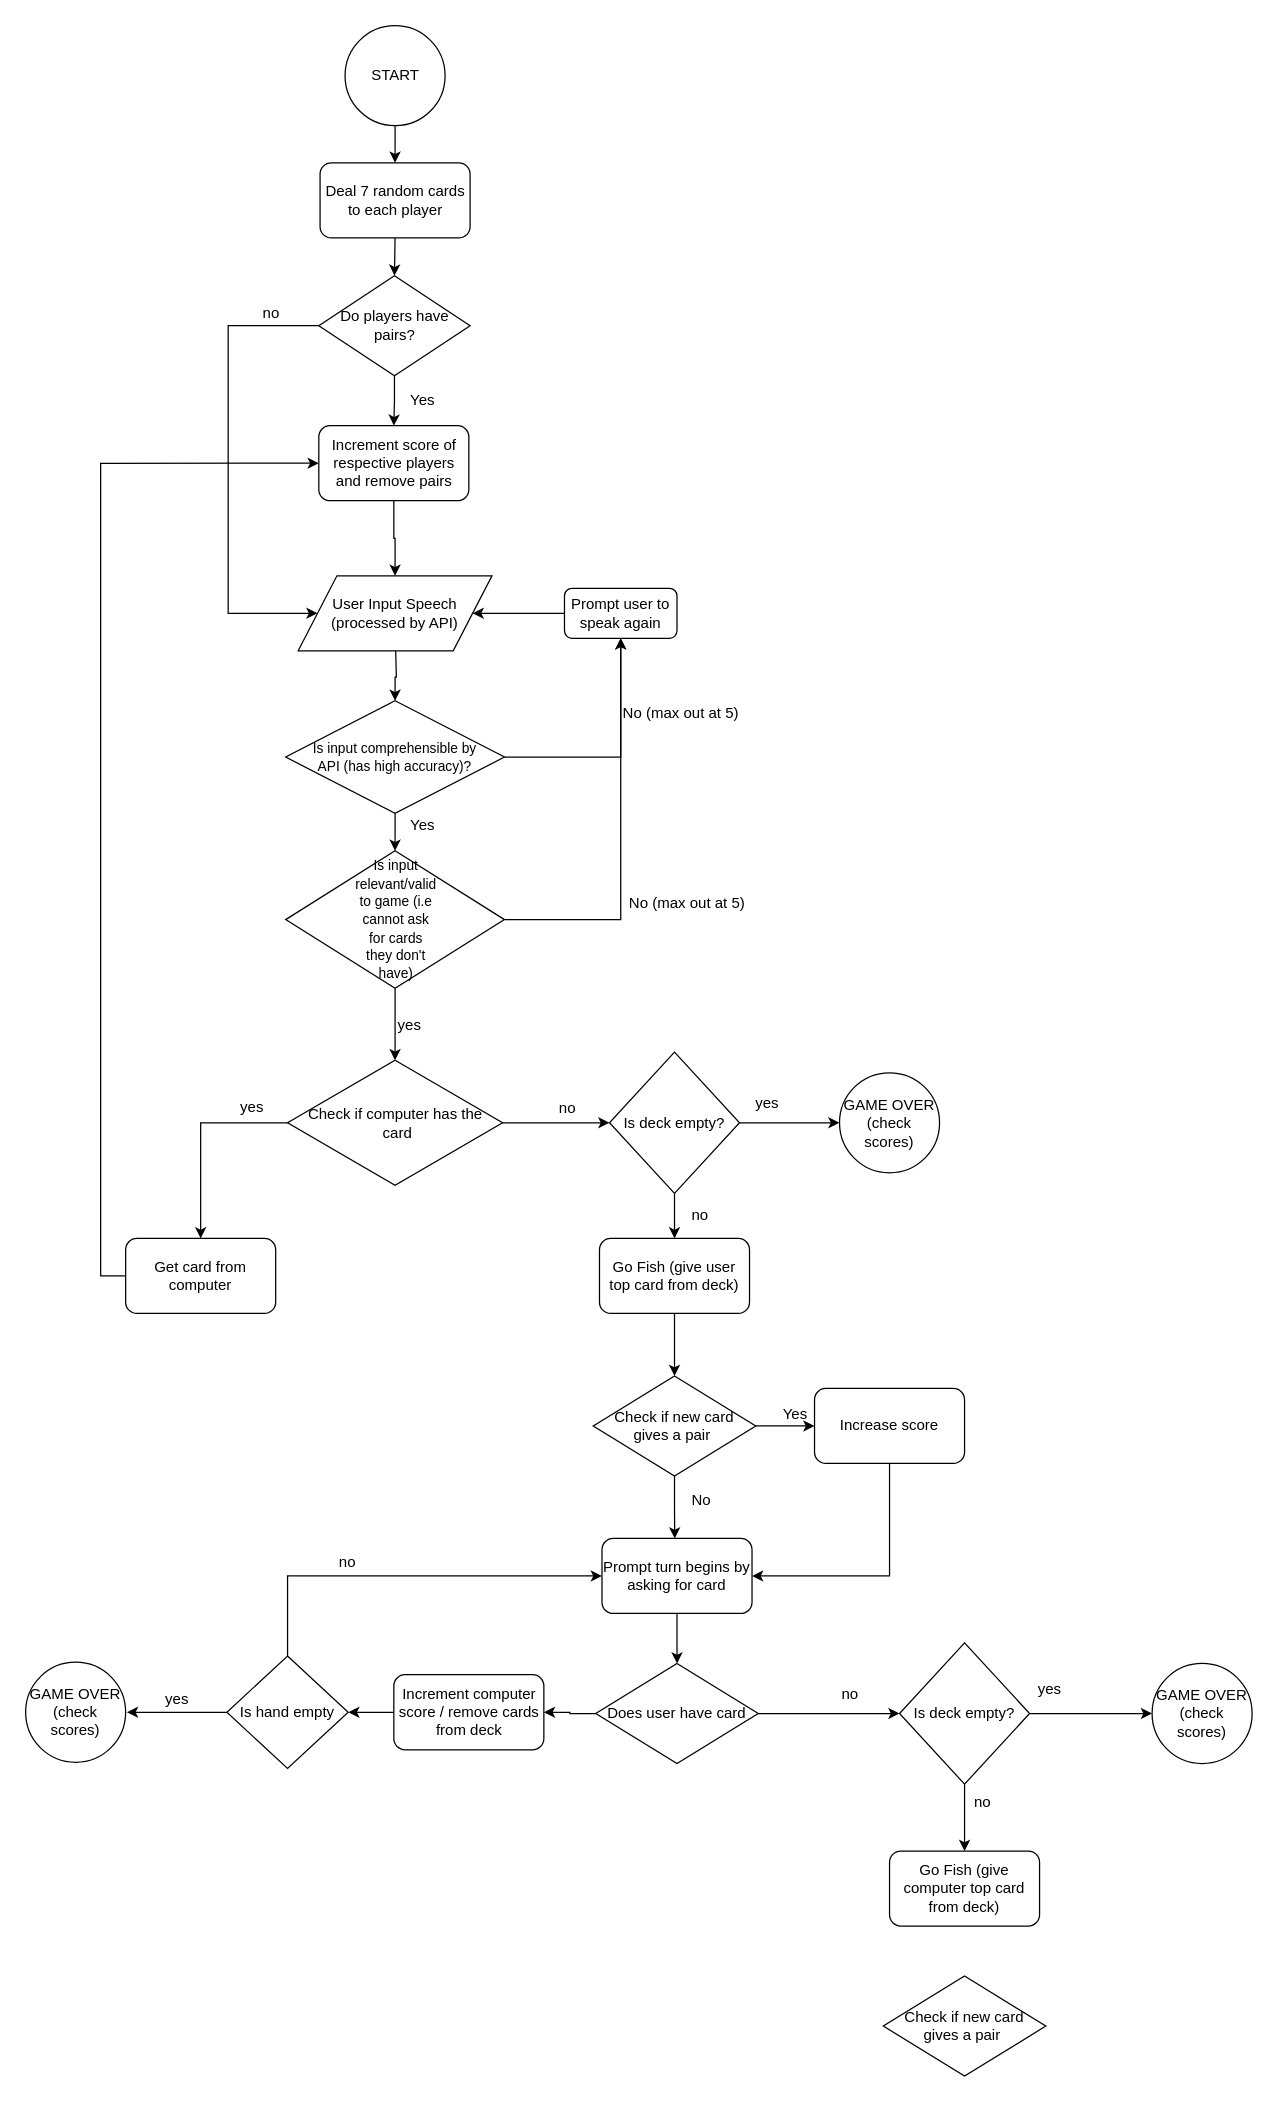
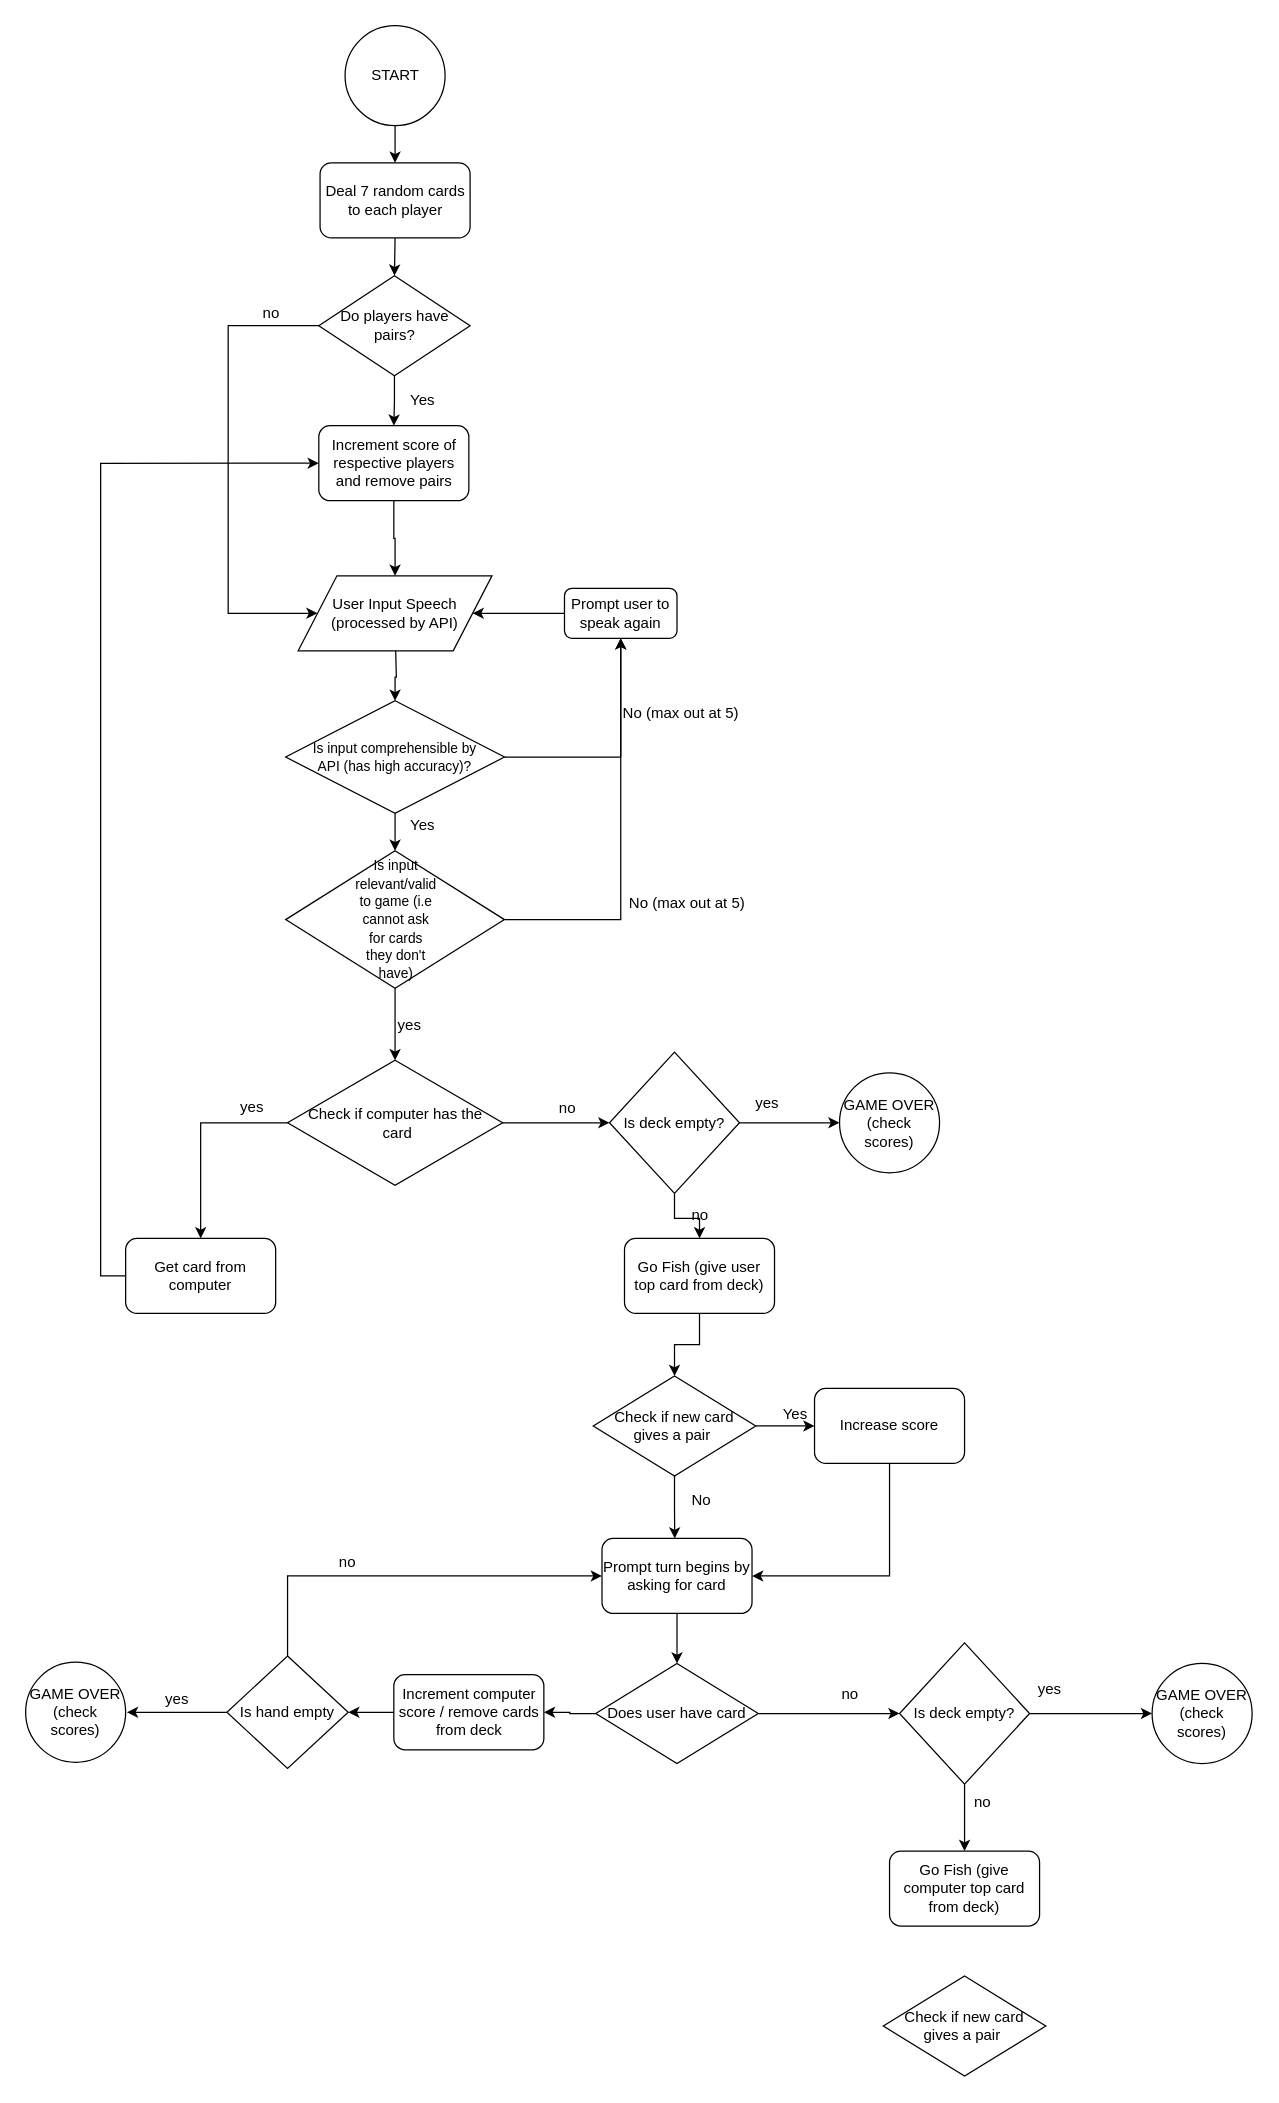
(674, 1276) -> (699, 1276)
